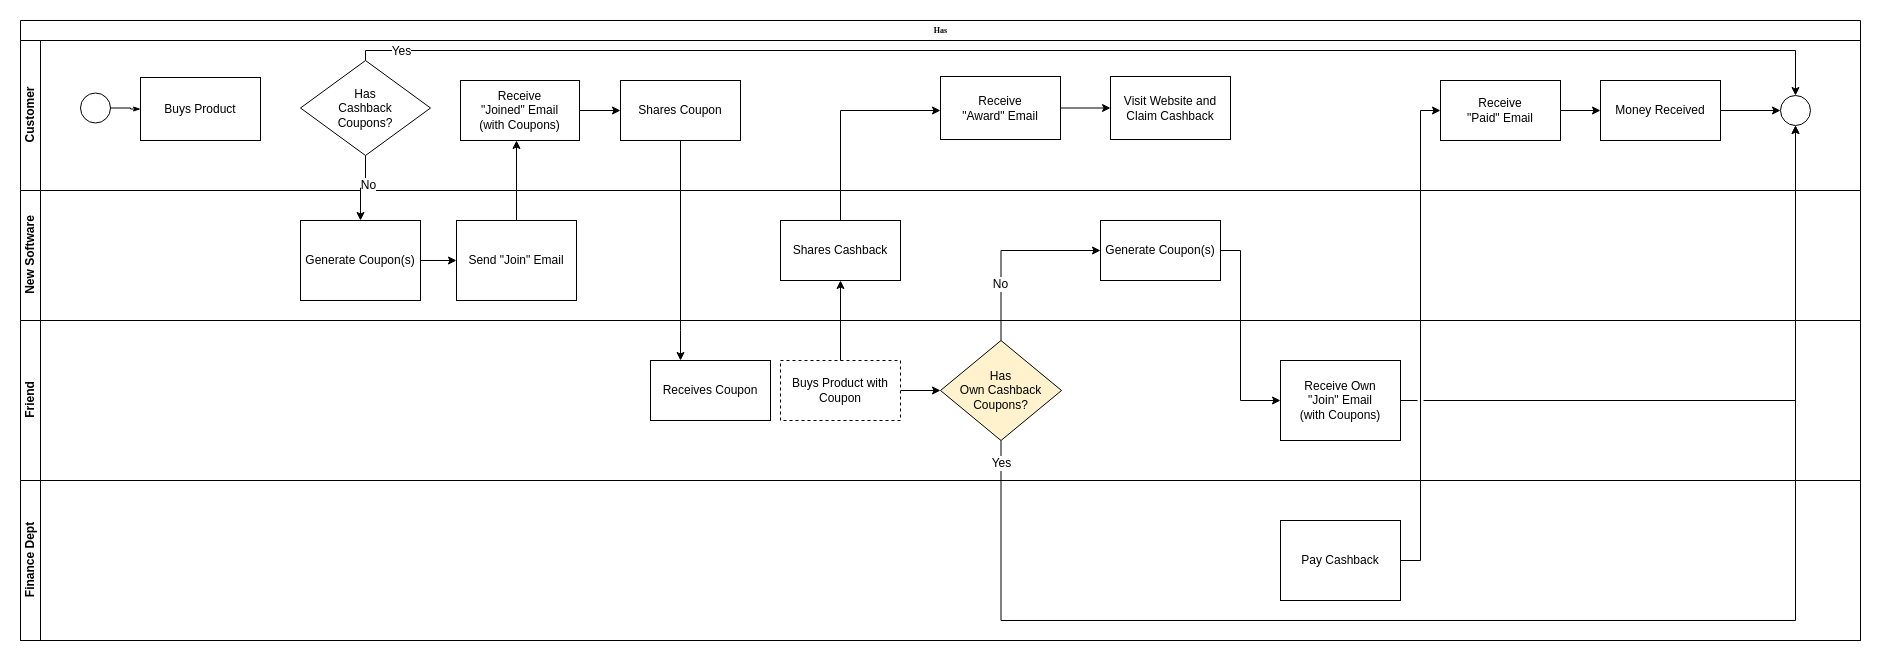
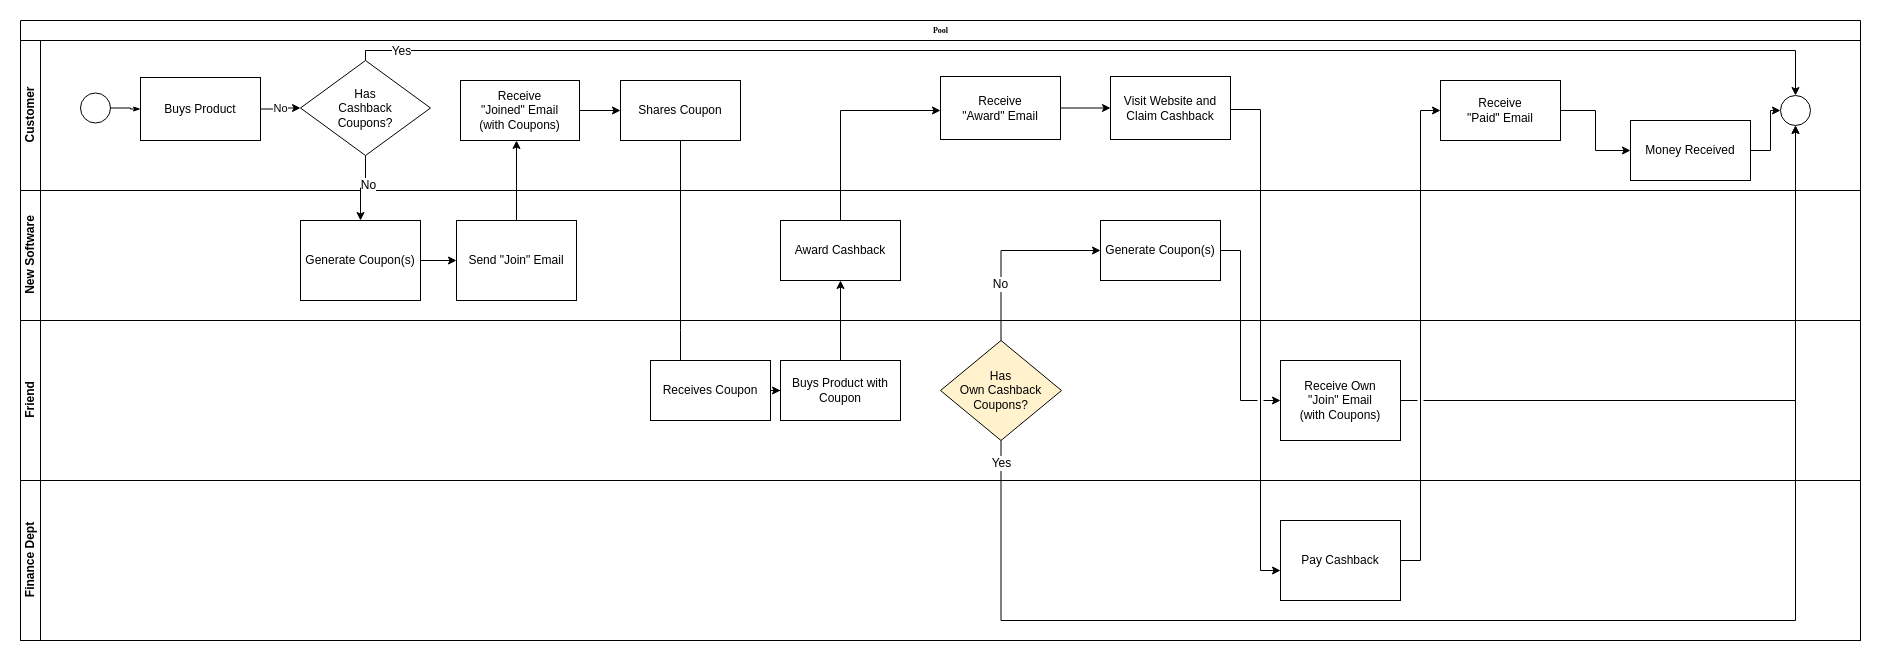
(941, 31) -> (941, 31)
none -> (278, 109)
(1661, 111) -> (1691, 151)
(841, 251) -> (841, 251)
none -> (1261, 332)
(681, 352) -> (681, 355)
none -> (777, 391)
(841, 391) -> (841, 391)
(917, 391) -> none
